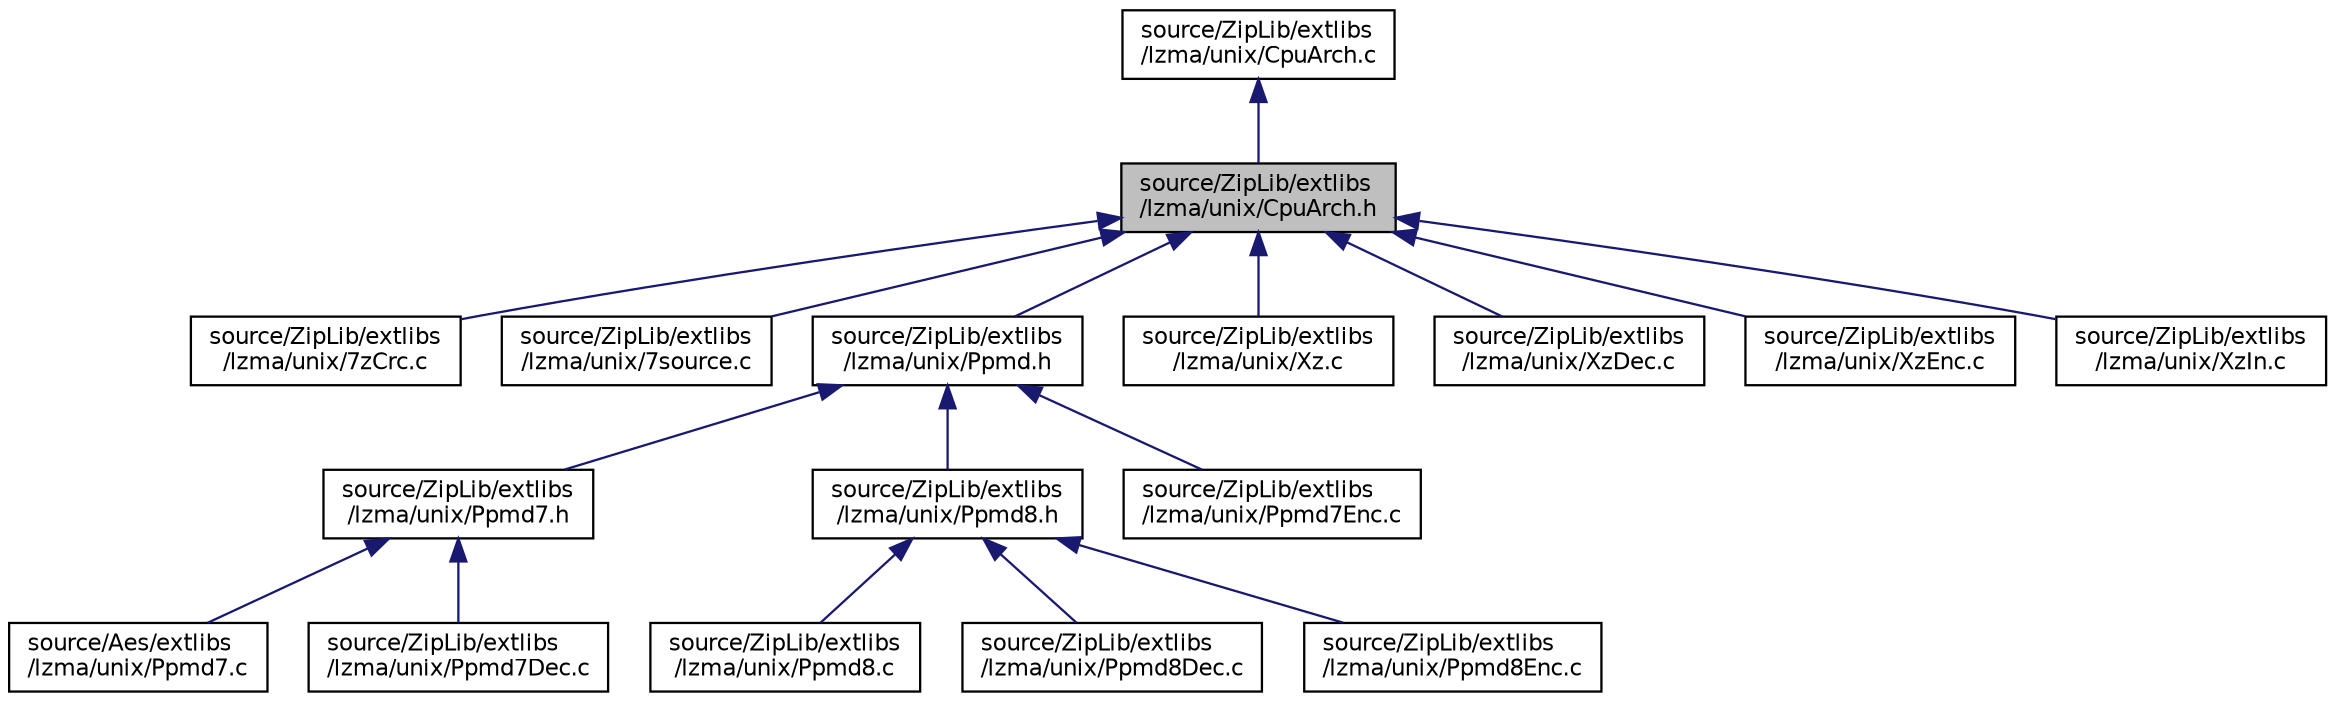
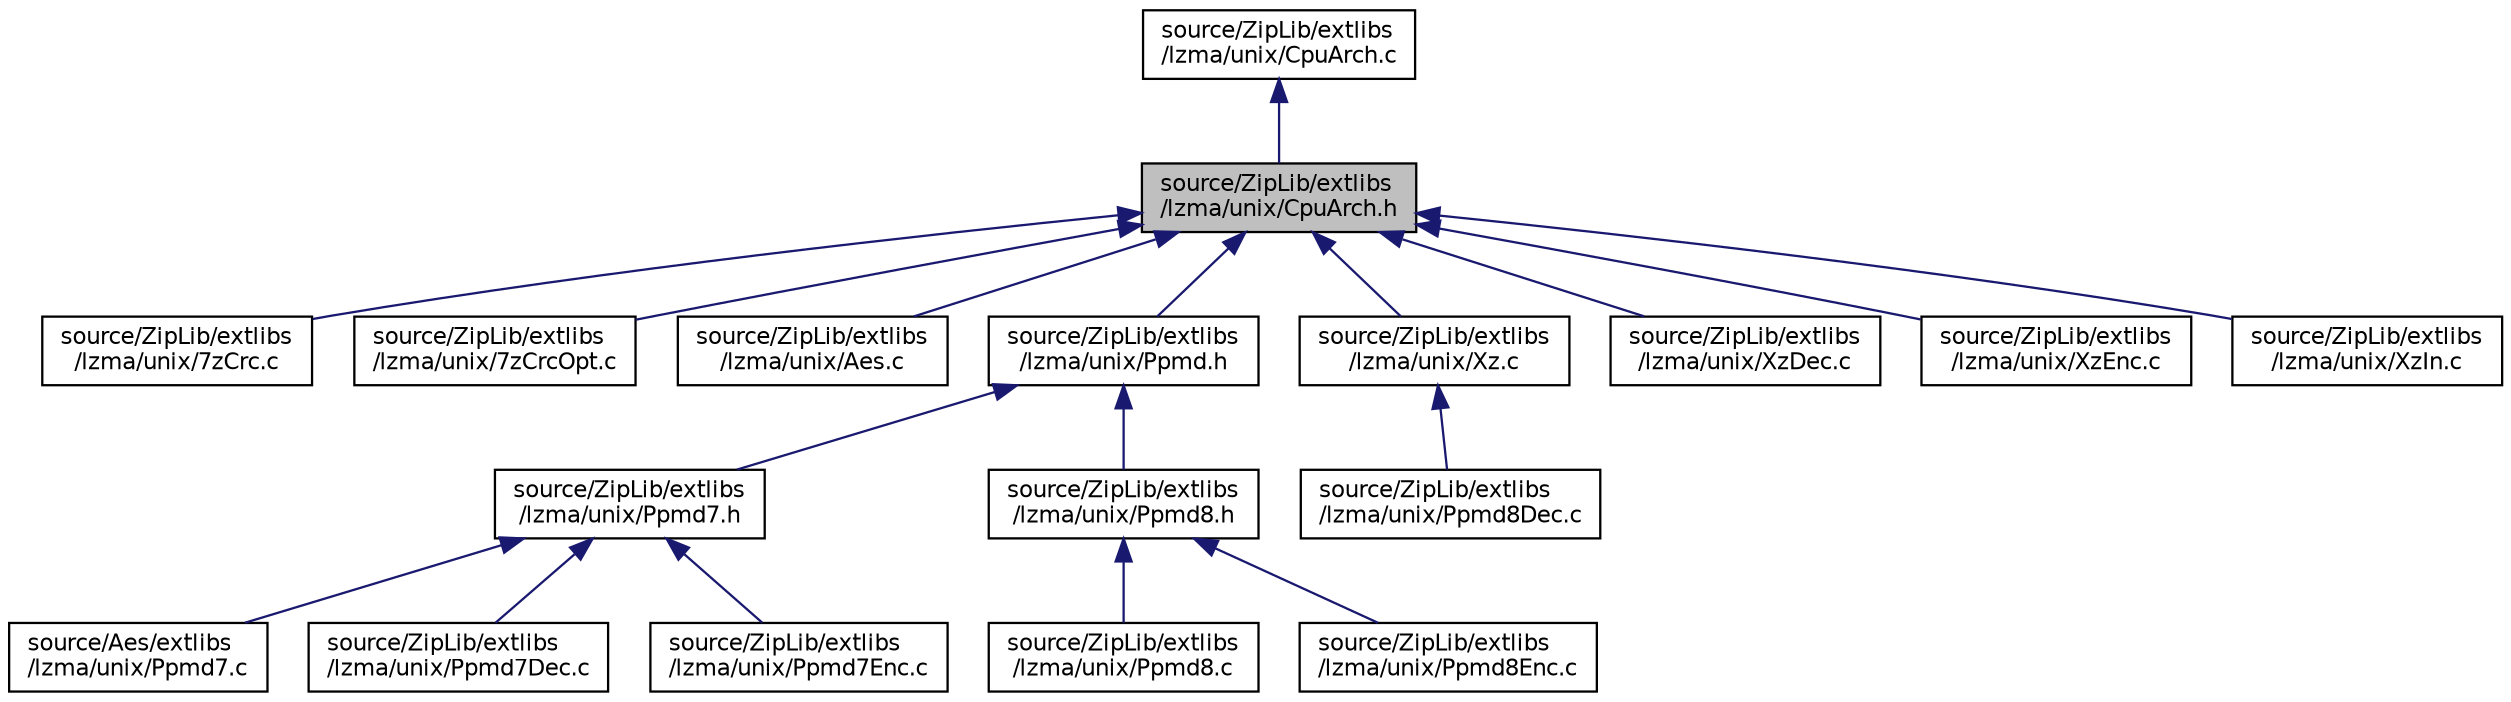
(637, 351) -> (495, 351)
none -> (813, 351)
(1121, 432) -> (723, 588)
(1039, 588) -> (1444, 439)
